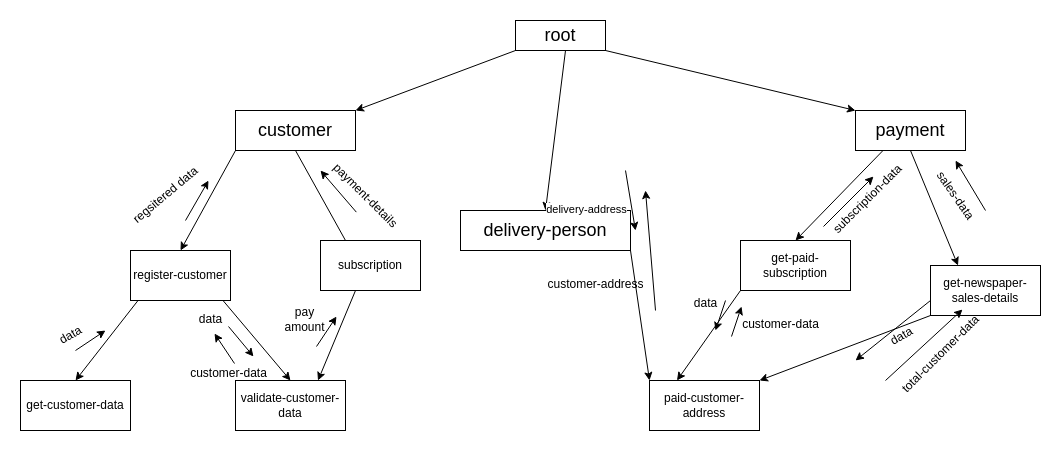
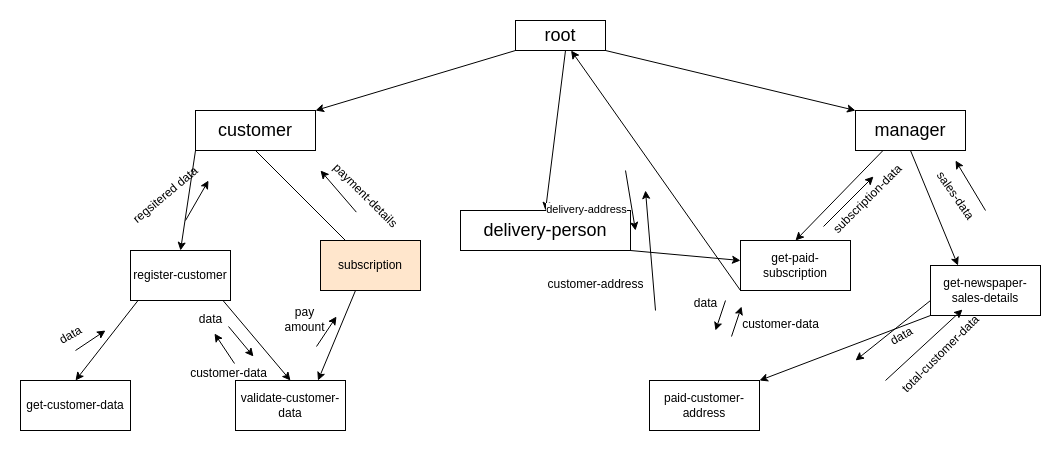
(296, 131) -> (256, 131)
(911, 131) -> (911, 131)
(371, 266) -> (371, 266)
(639, 312) -> (682, 255)
(711, 332) -> (658, 174)
